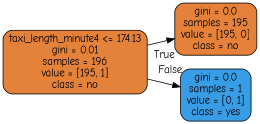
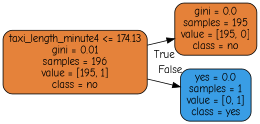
(216, 95) -> (216, 95)
